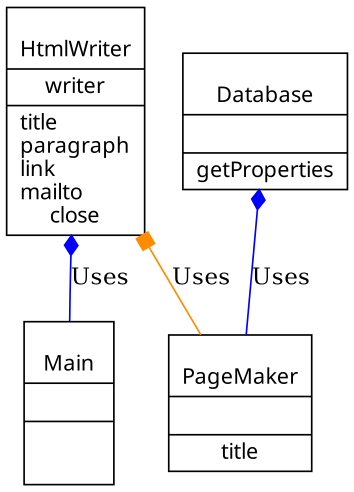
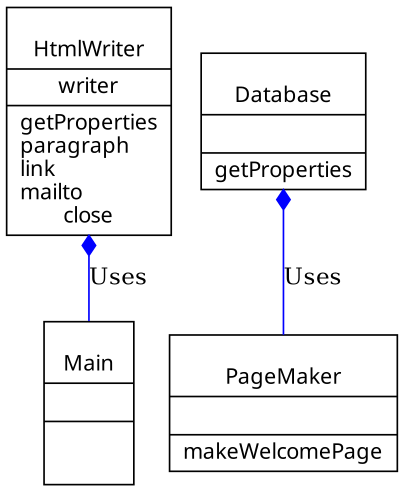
(39, 123) -> (89, 123)
(176, 292) -> none
(240, 452) -> (283, 452)
